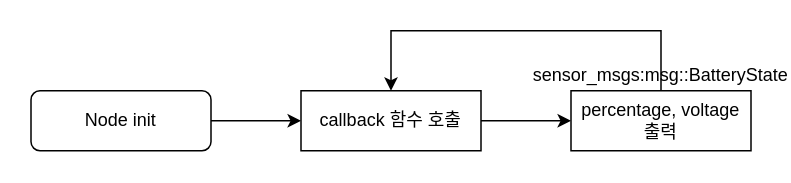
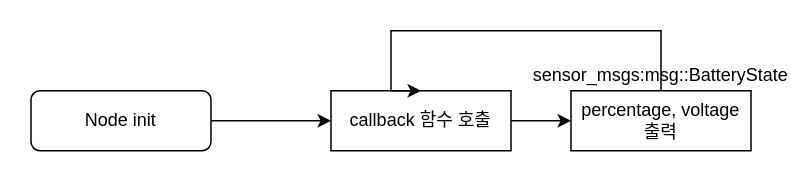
(391, 121) -> (421, 121)
